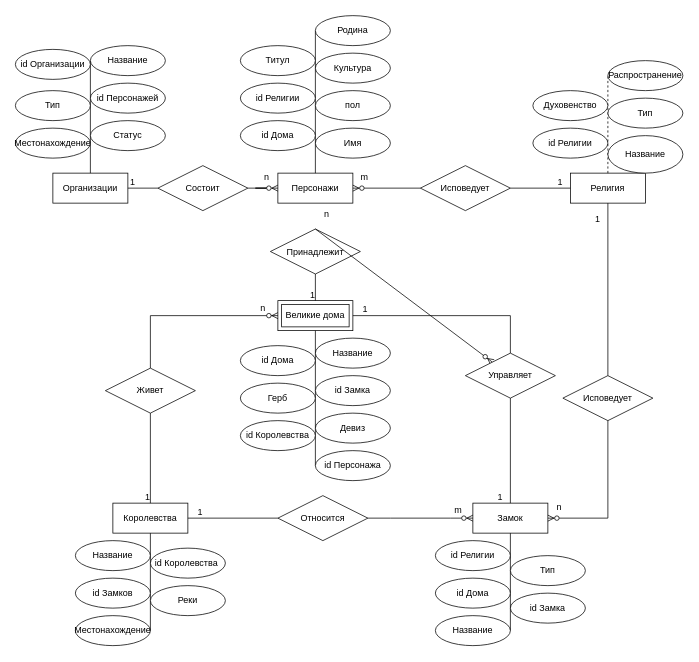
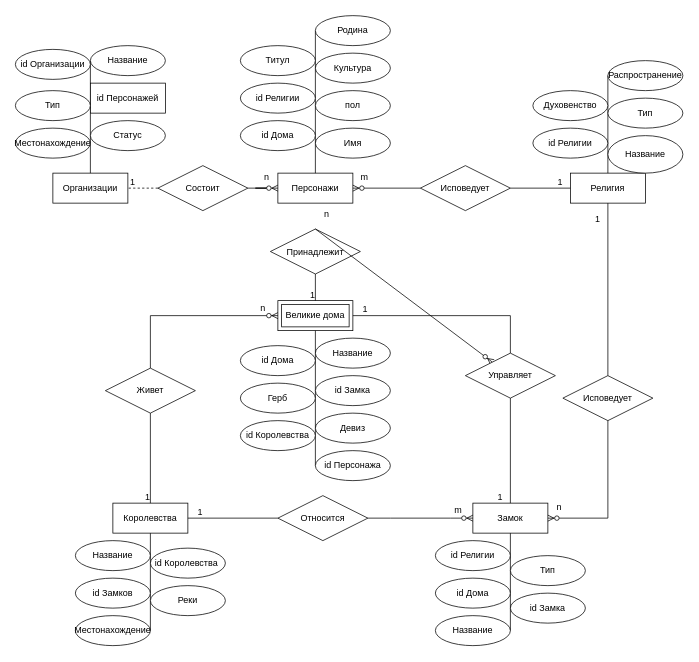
(128, 98) -> (128, 98)
(608, 125) -> (608, 125)
(143, 188) -> (143, 188)
